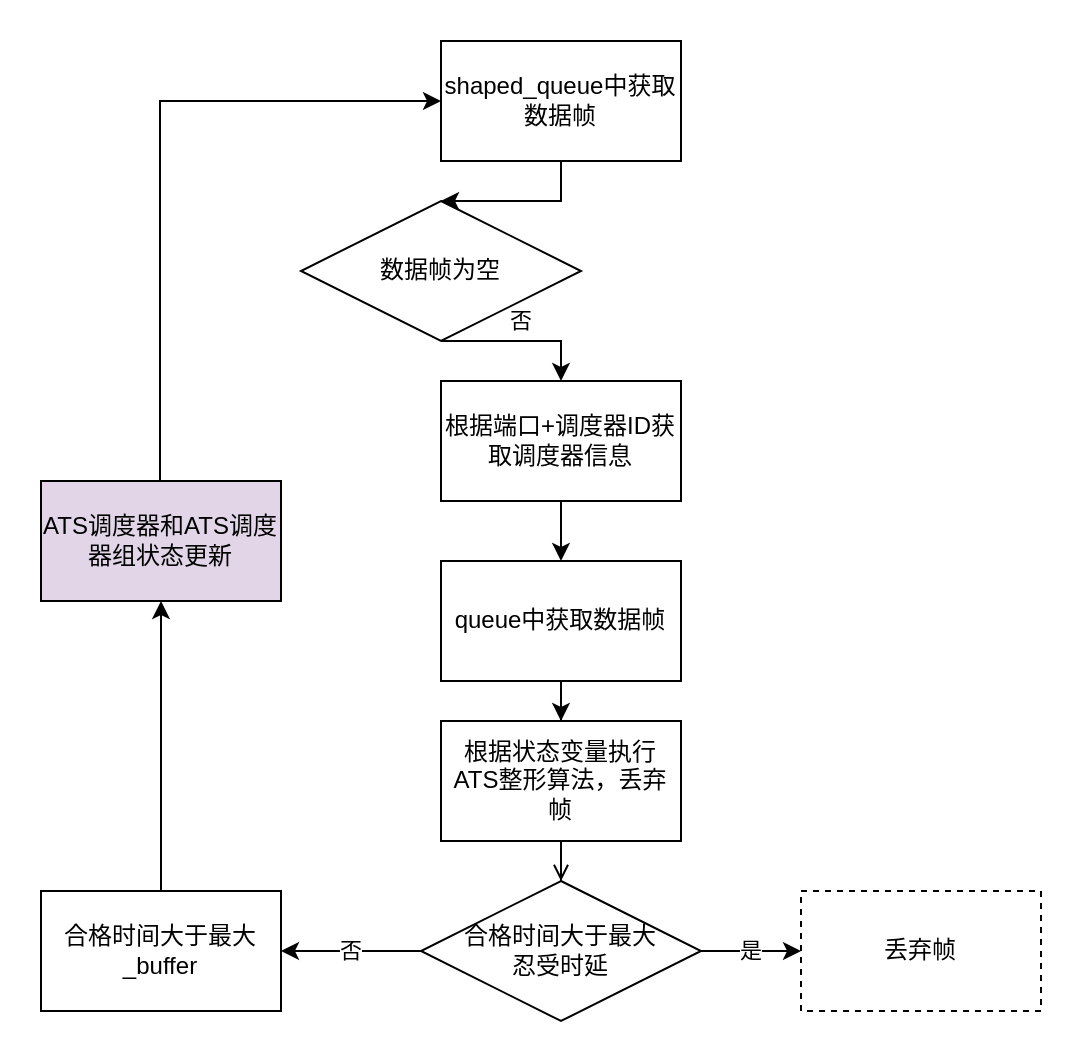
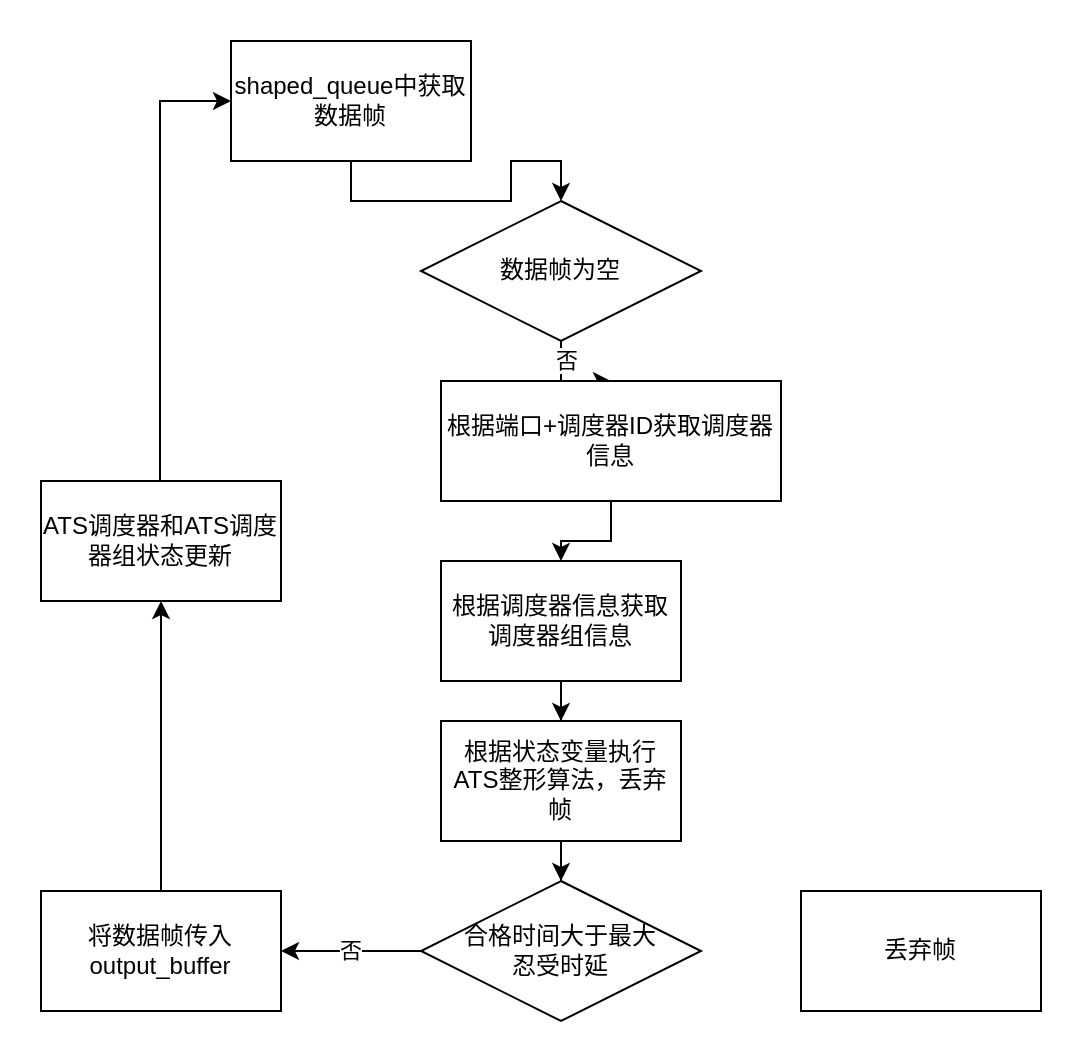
(561, 101) -> (351, 101)
(441, 271) -> (561, 271)
(561, 441) -> (611, 441)
(161, 541) -> (161, 541)
(561, 621) -> (561, 621)
(561, 869) -> (561, 866)
(161, 951) -> (161, 951)
(744, 951) -> none
(921, 951) -> (921, 951)
